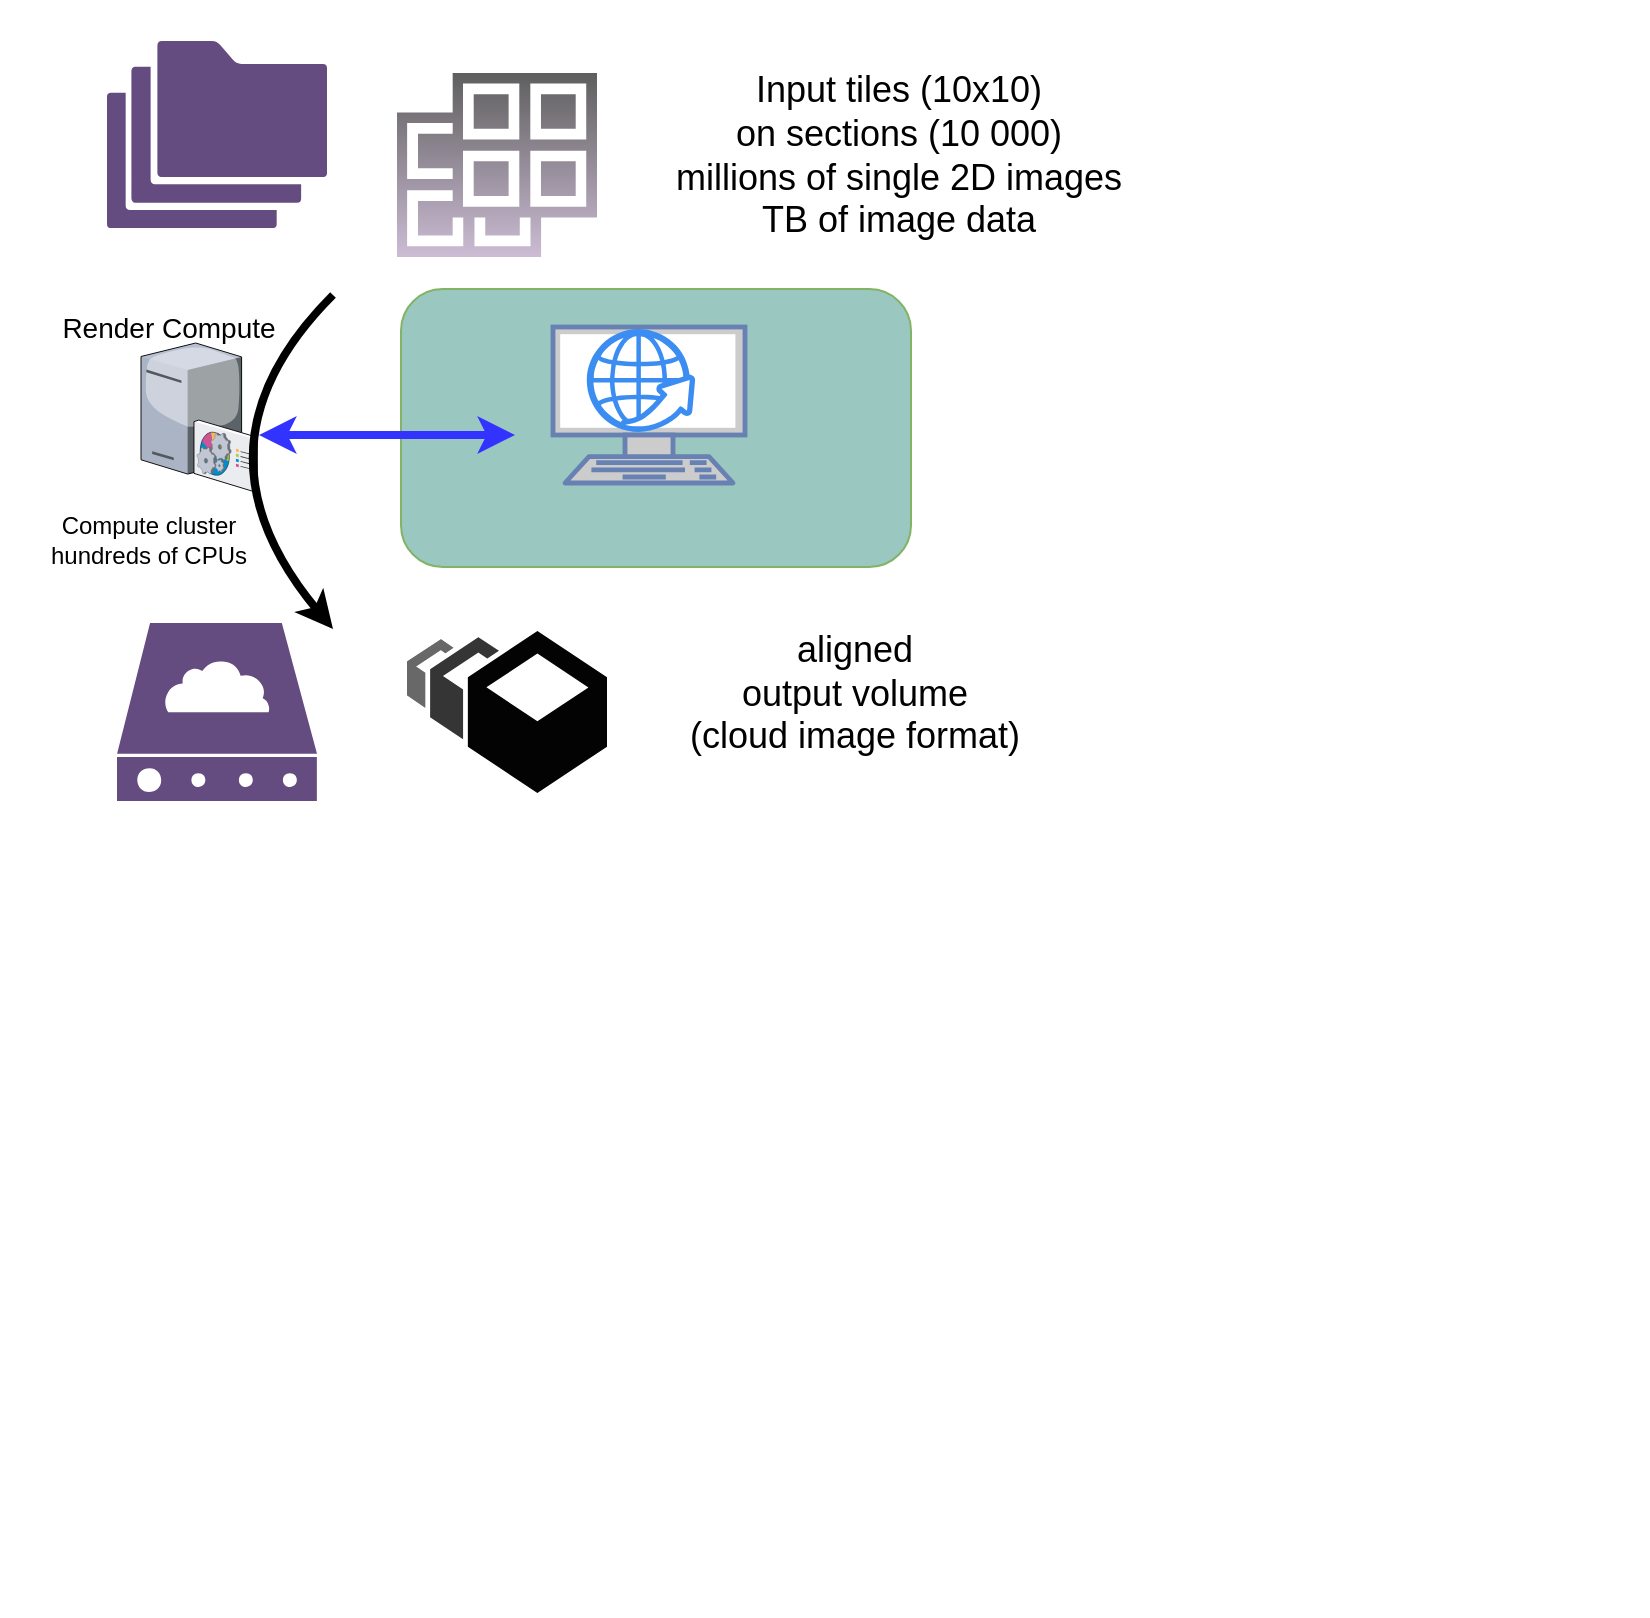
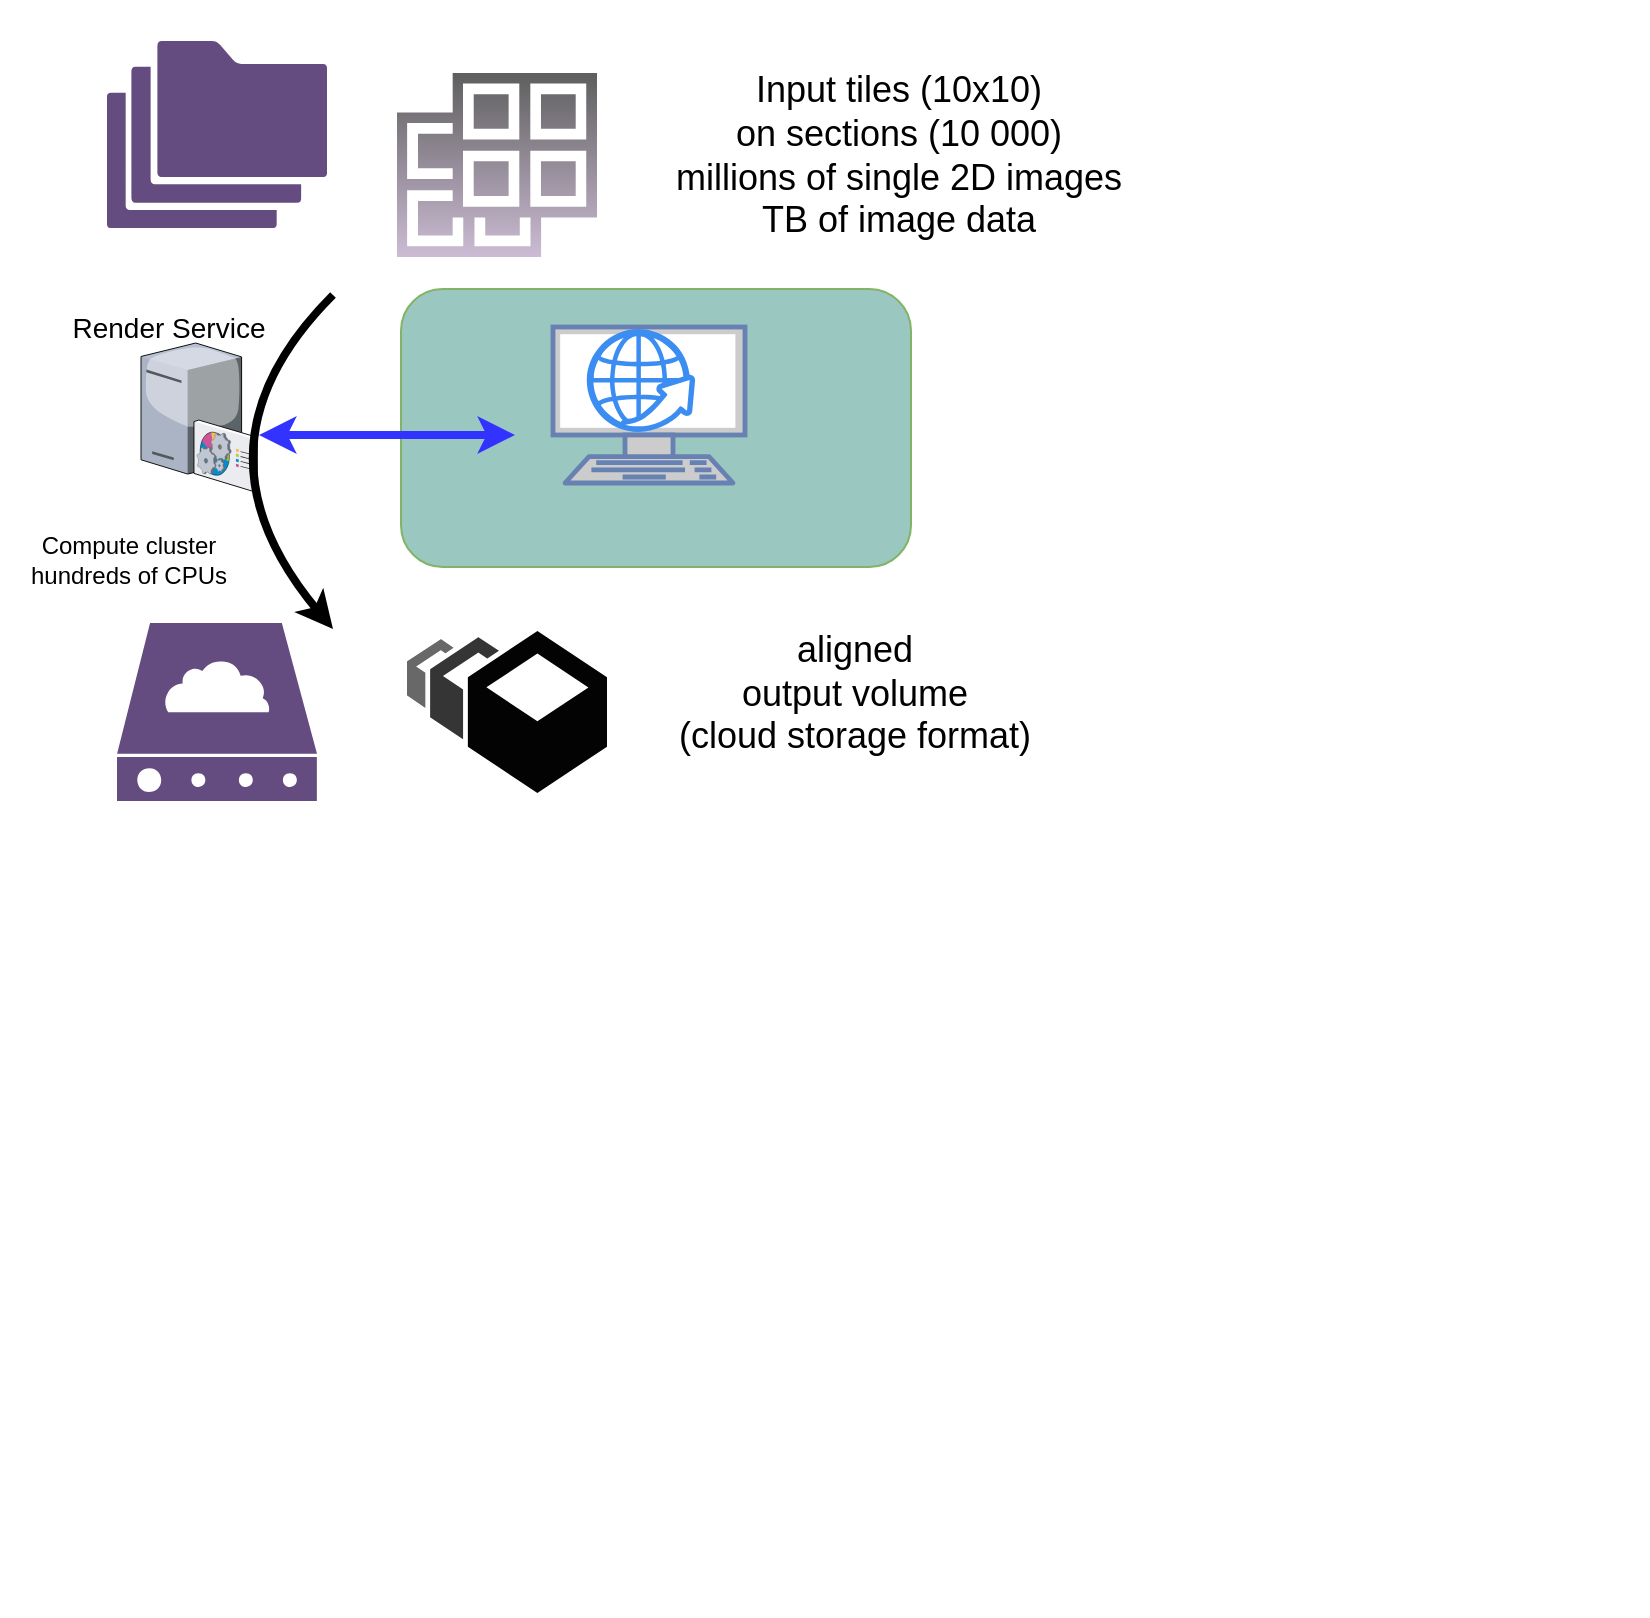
(170, 329) -> (170, 329)
(149, 541) -> (129, 561)
(856, 695) -> (856, 695)
